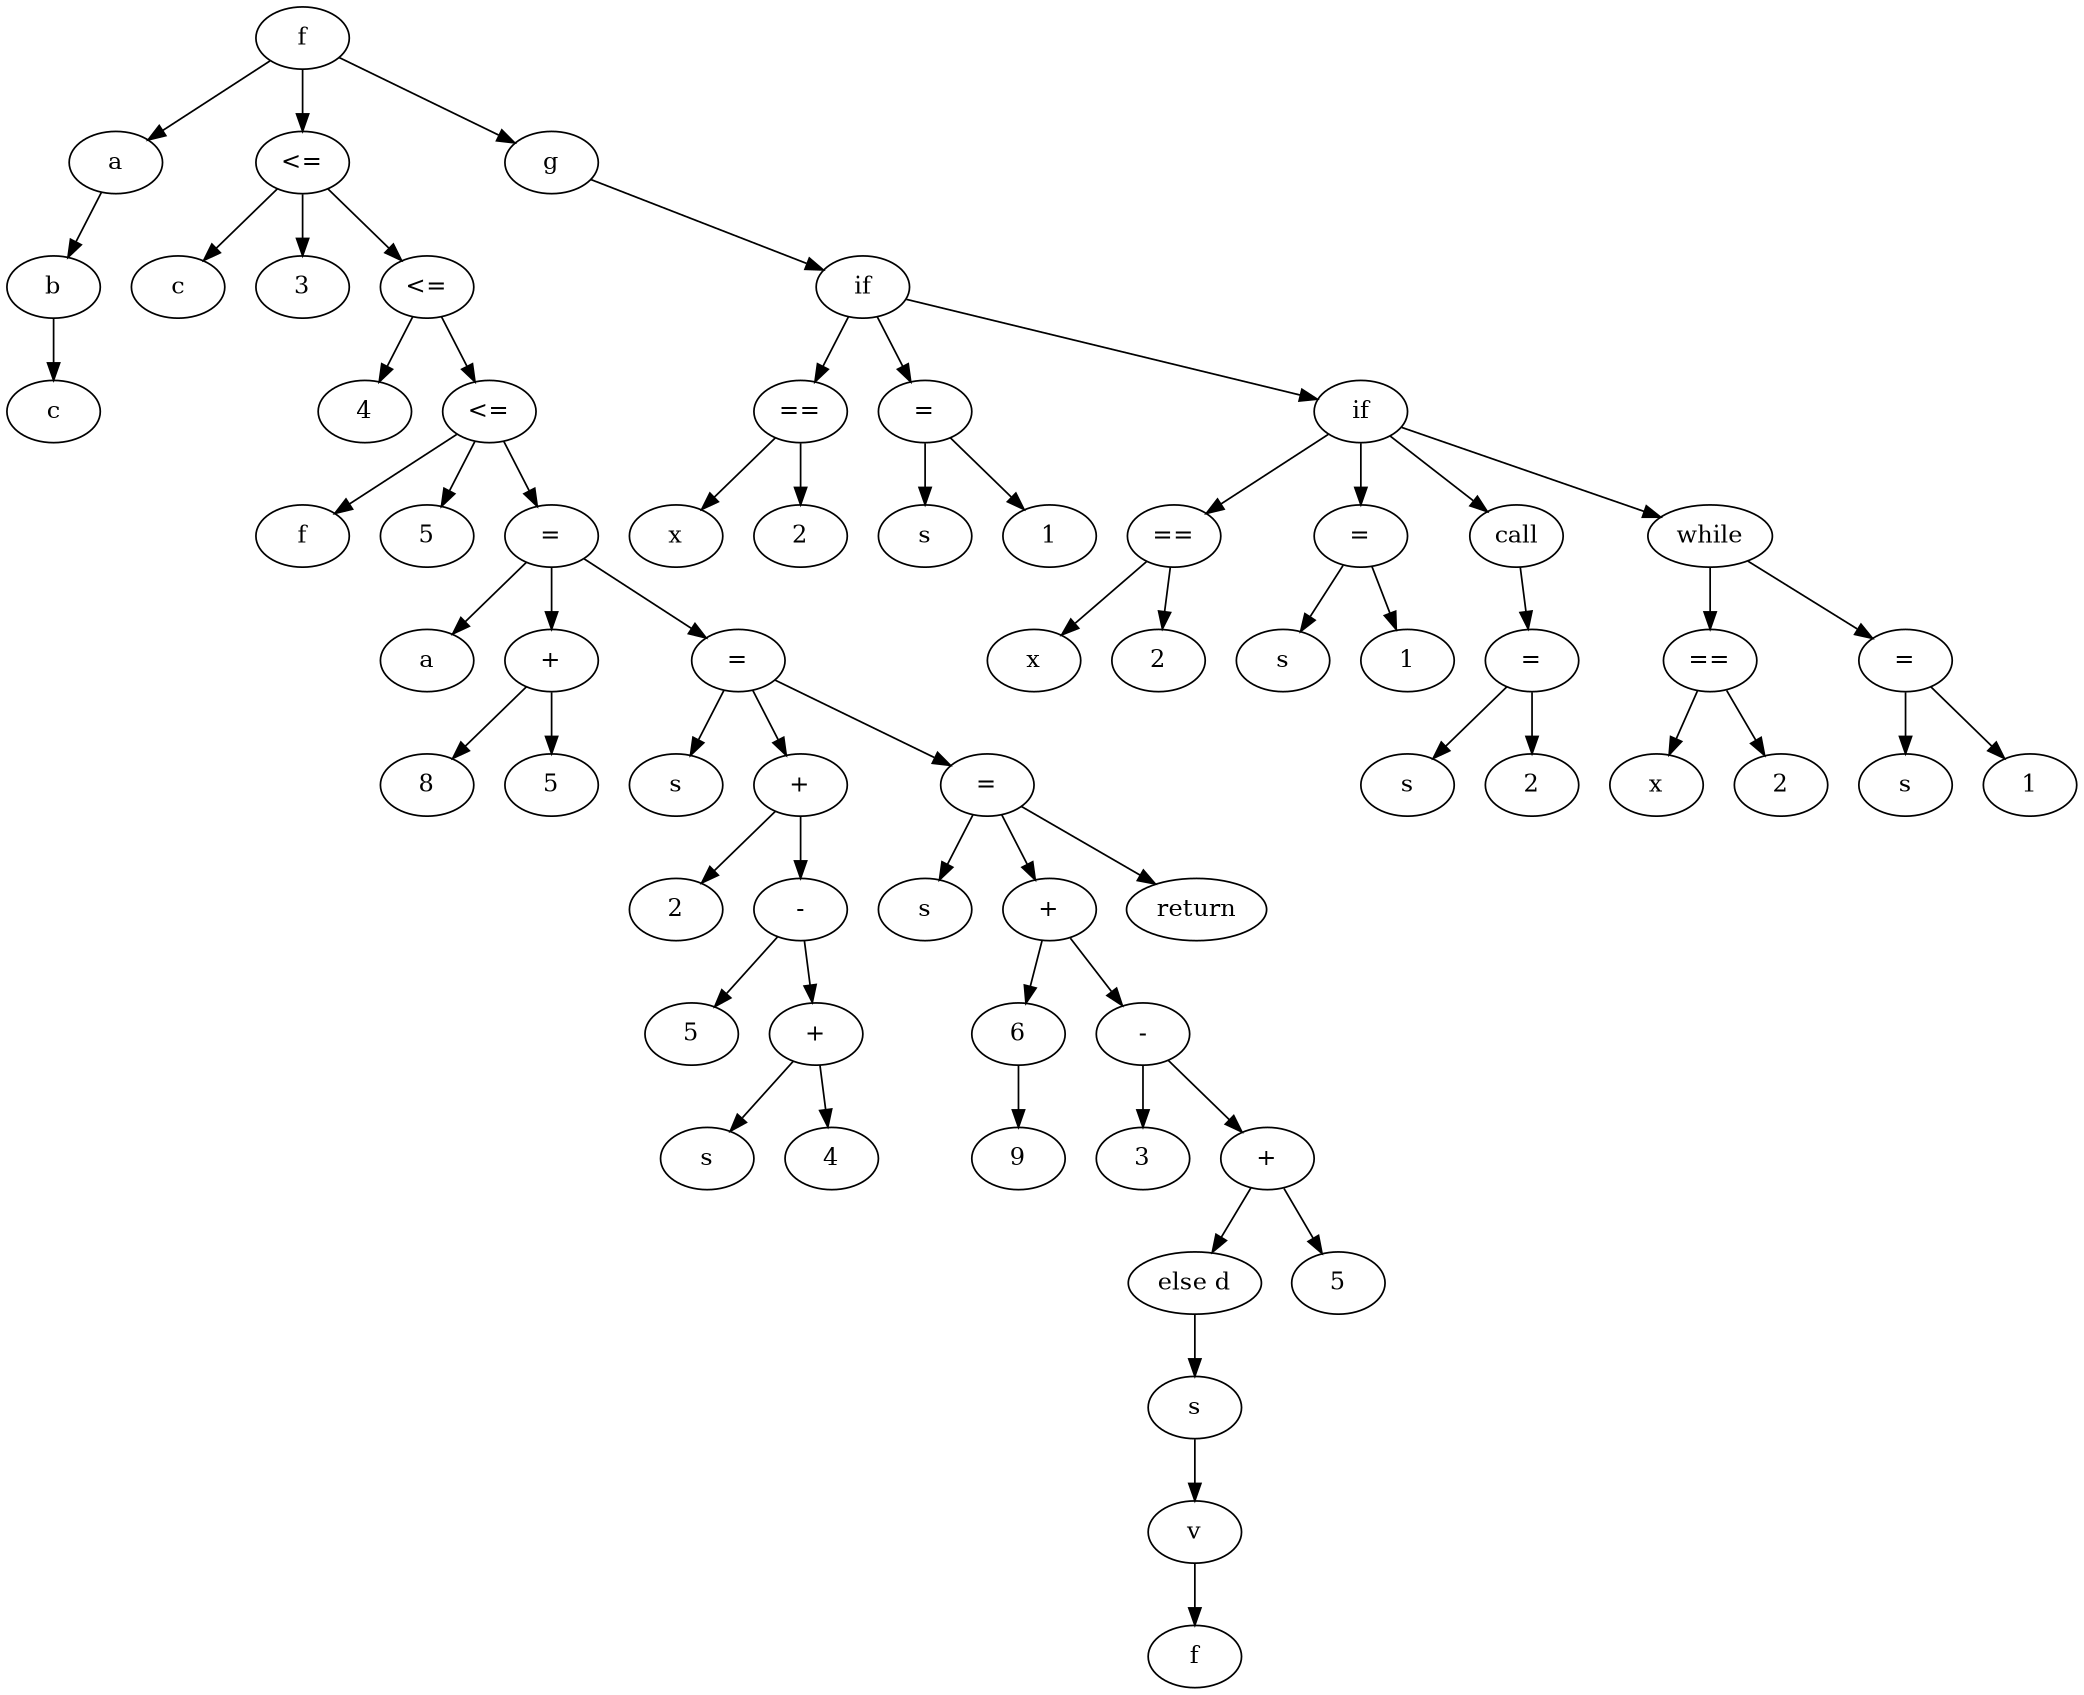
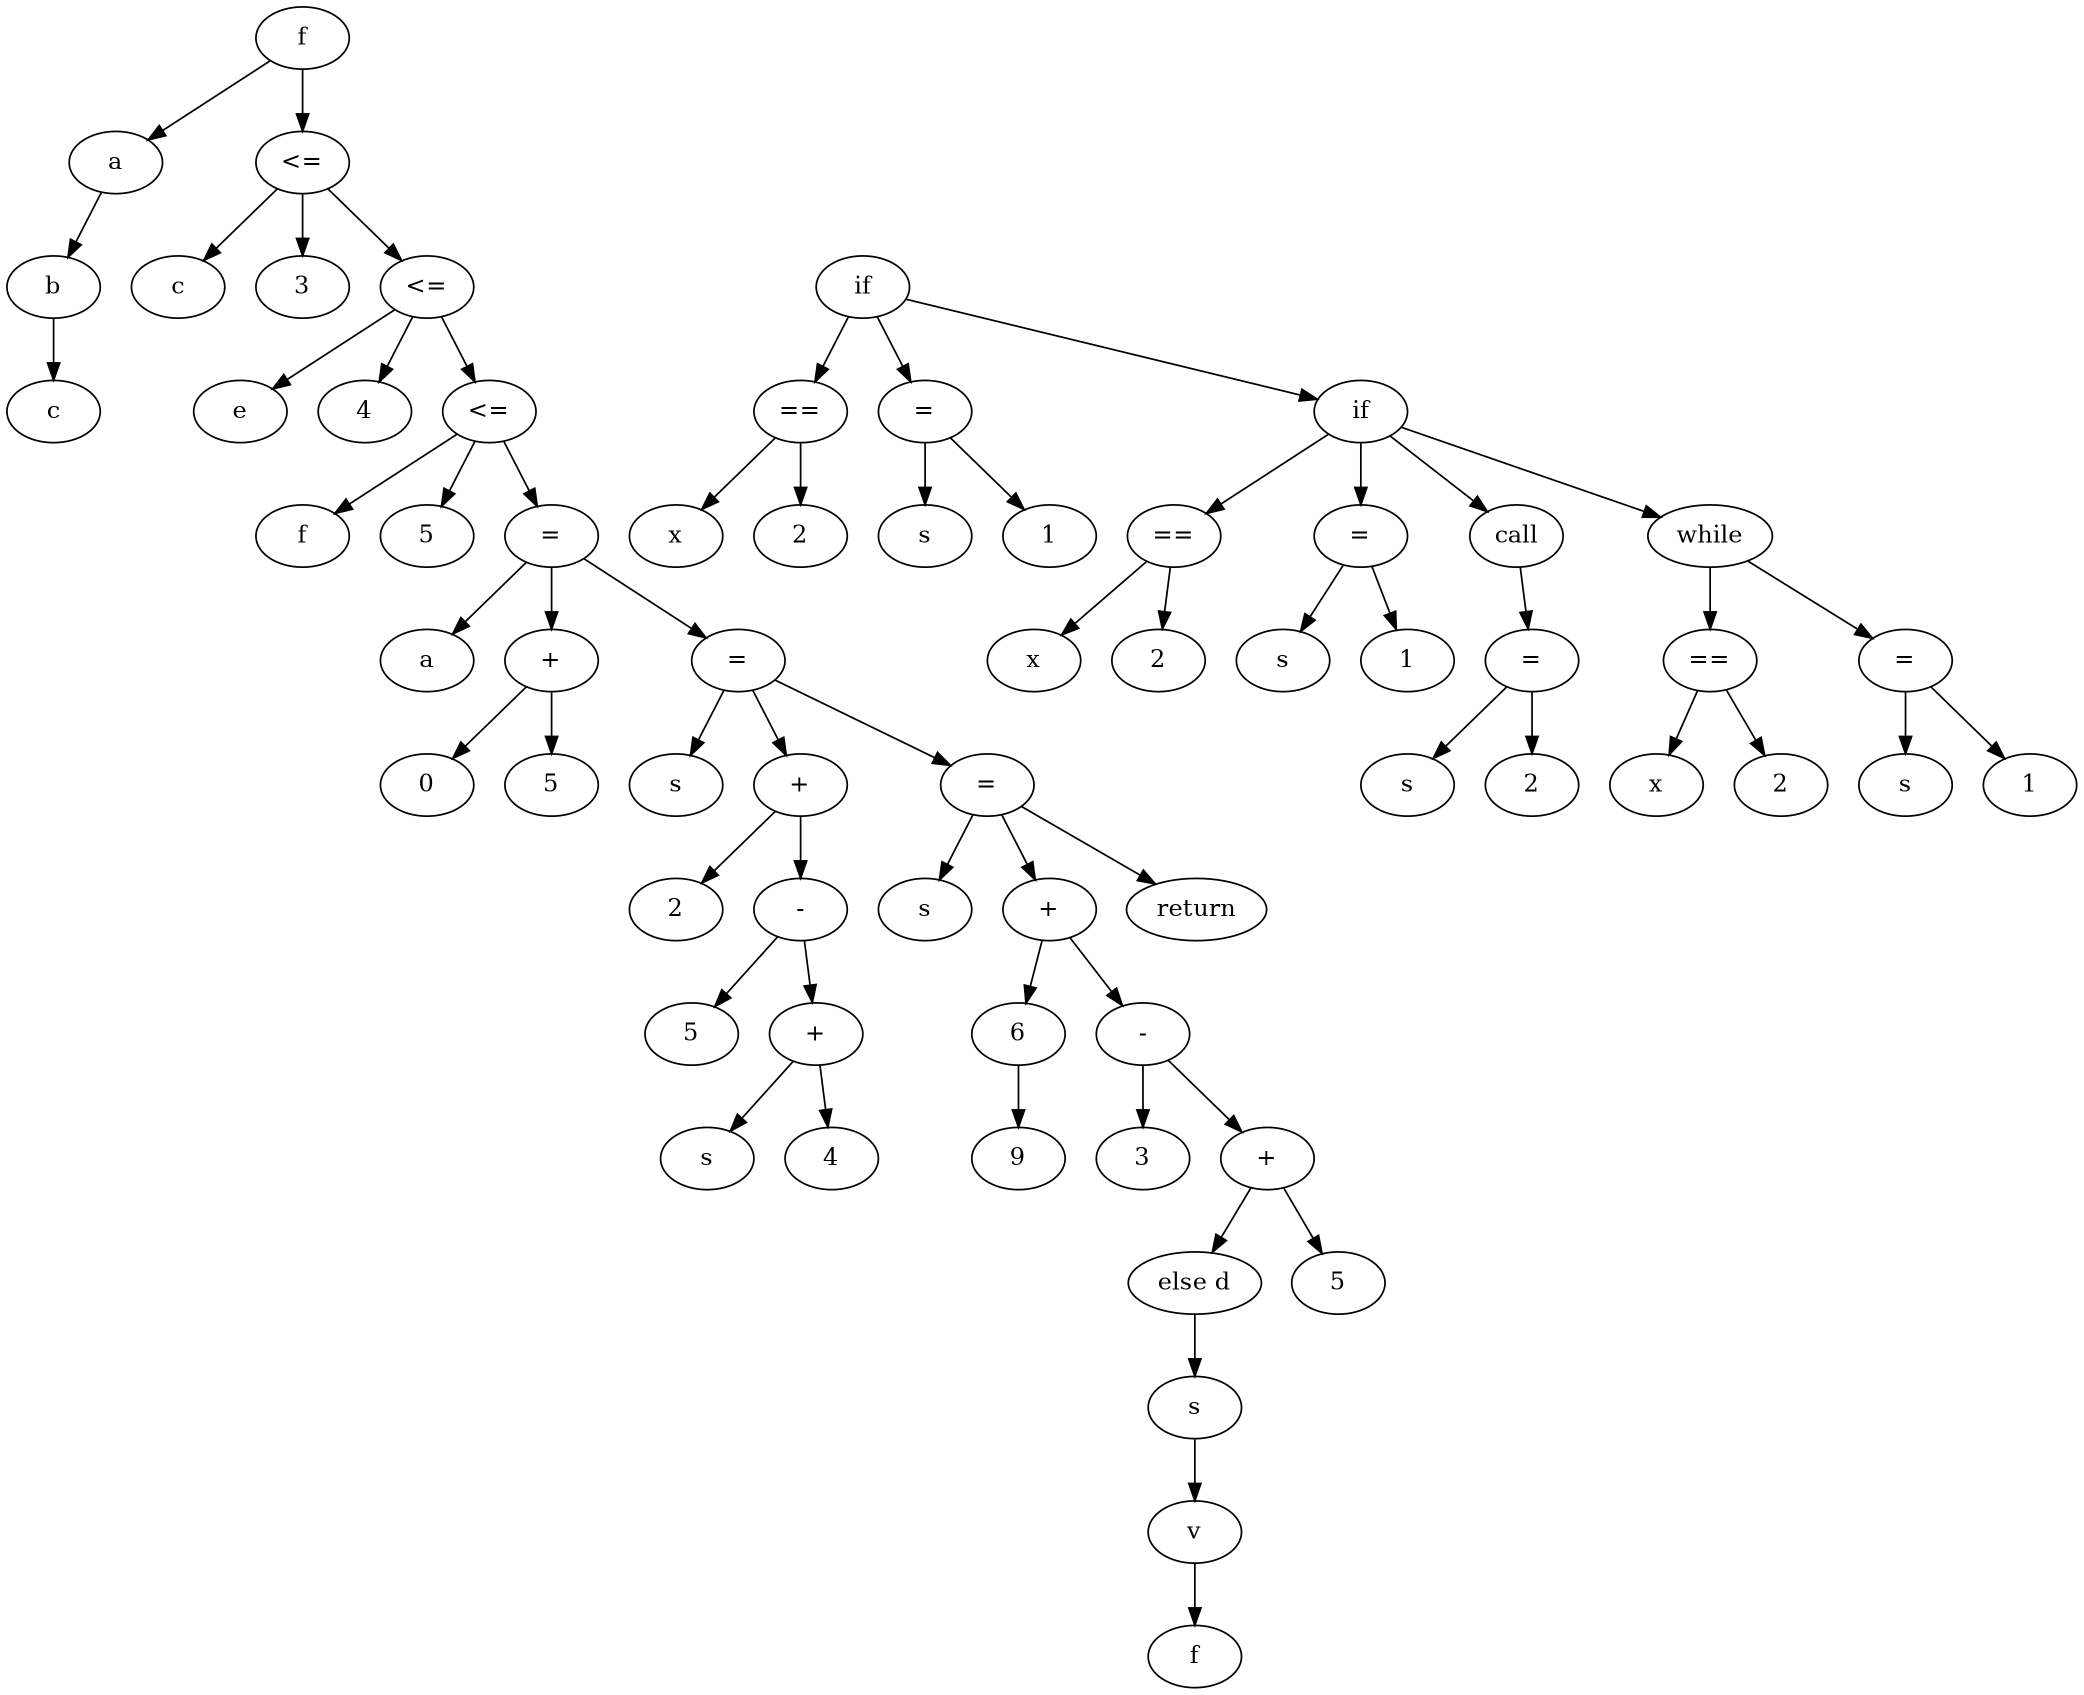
(552, 163) -> none
none -> (240, 412)
(427, 785) -> (427, 785)
